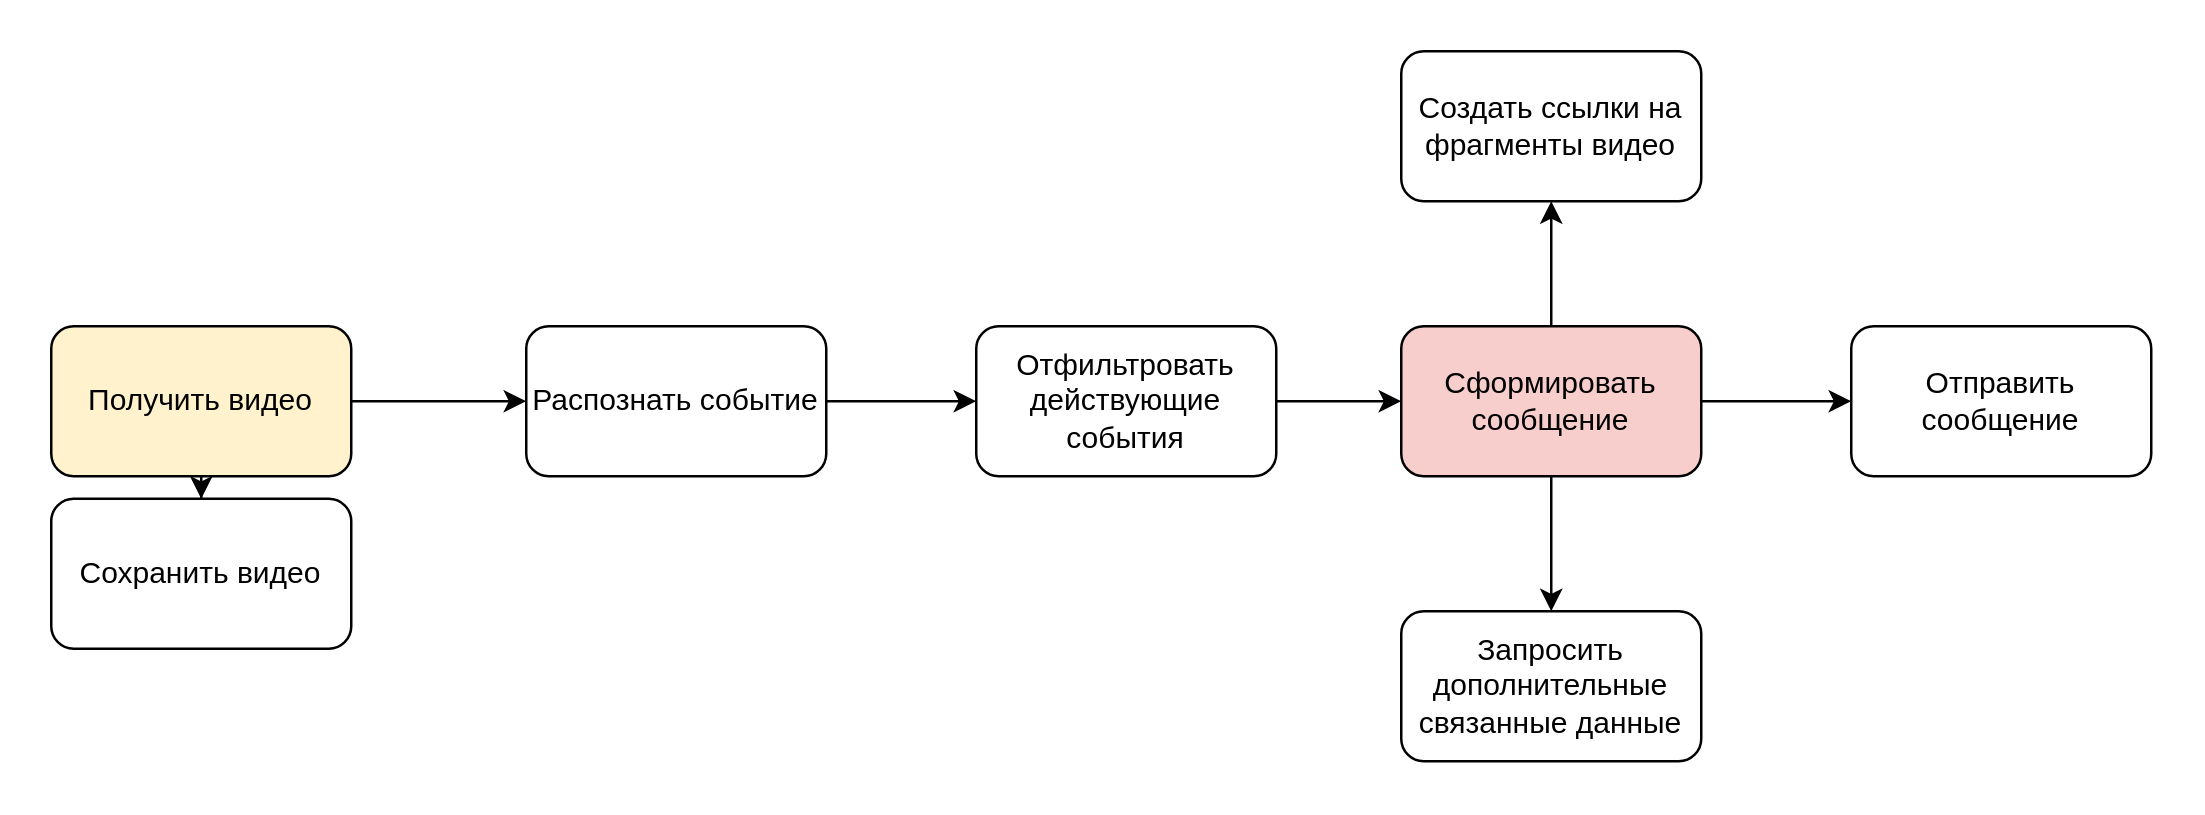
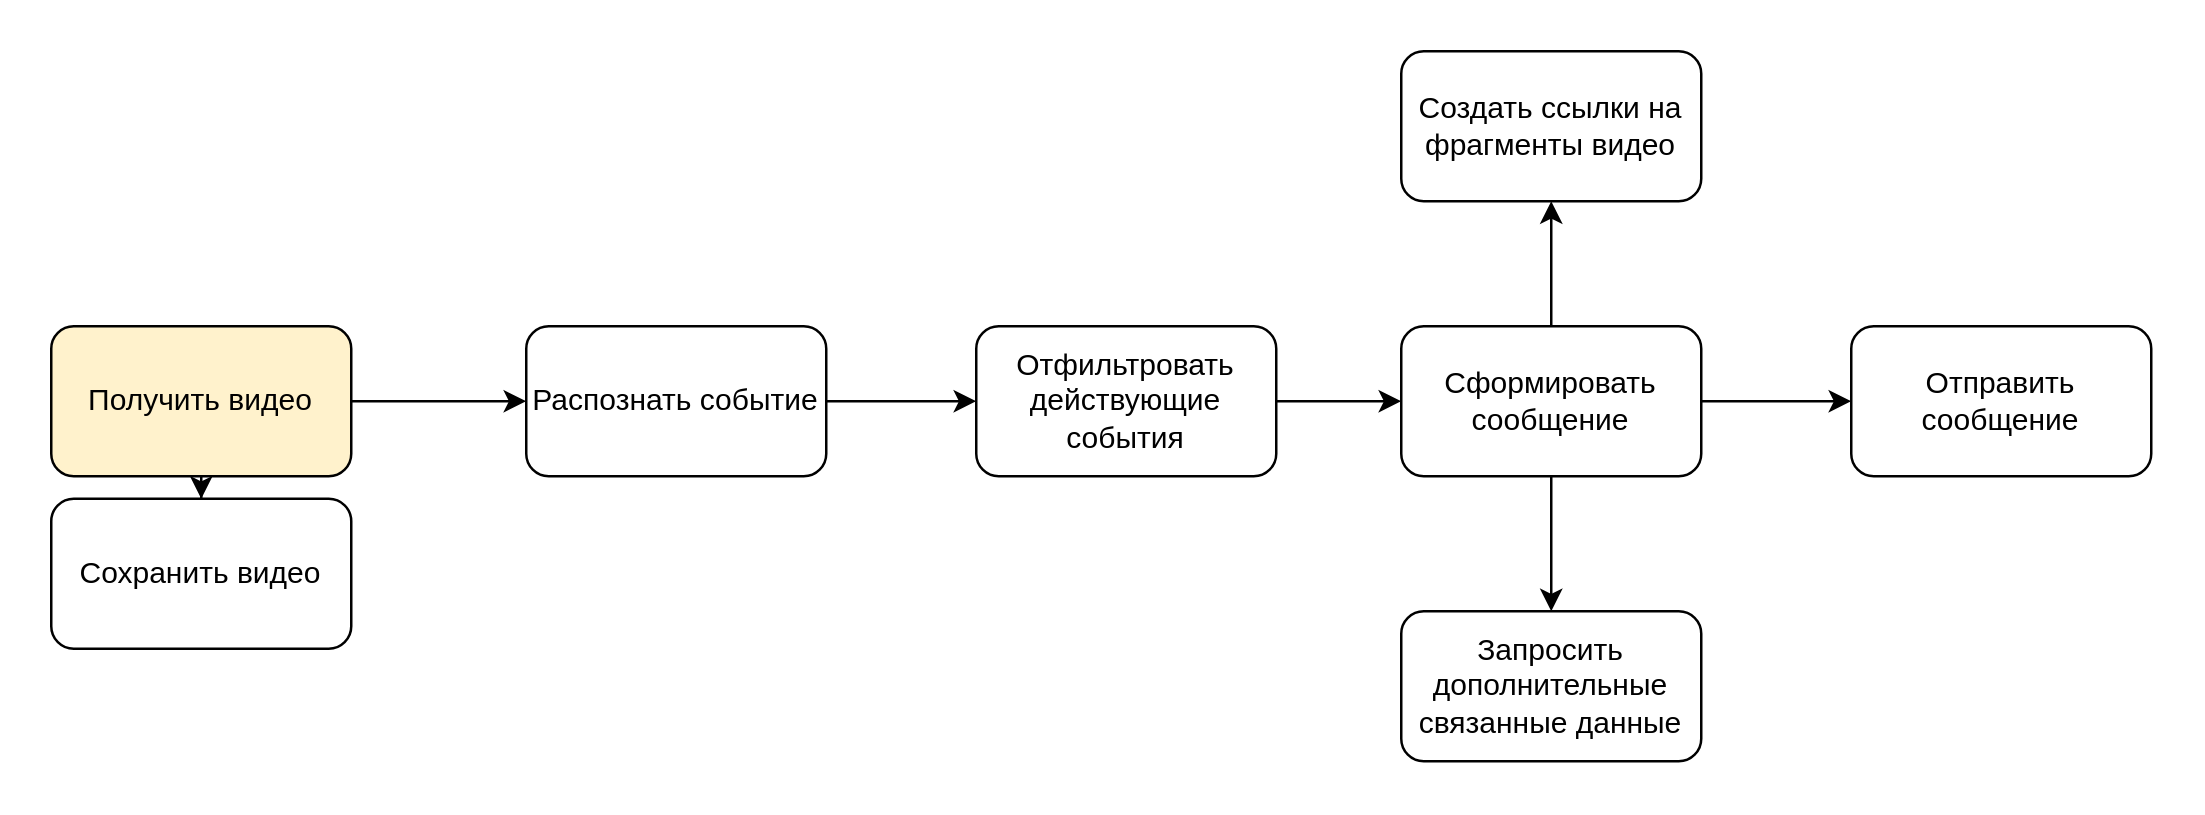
(1551, 401) -> (1551, 401)
